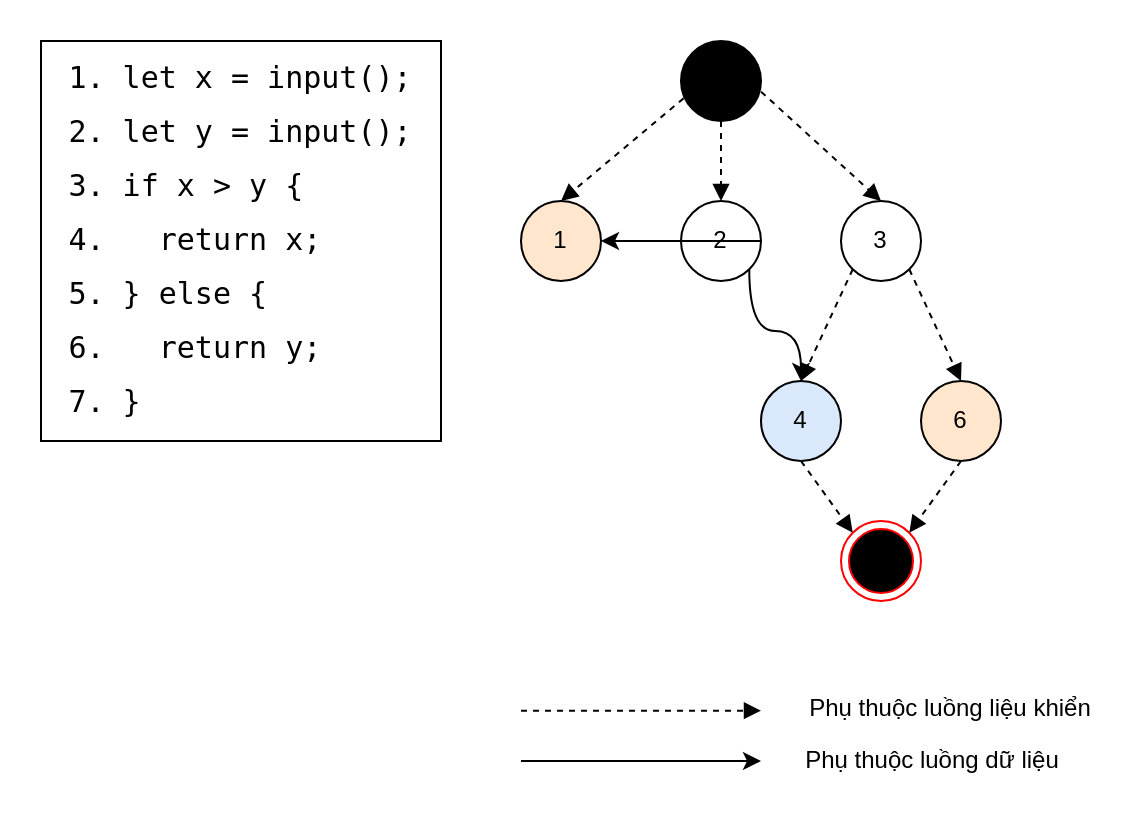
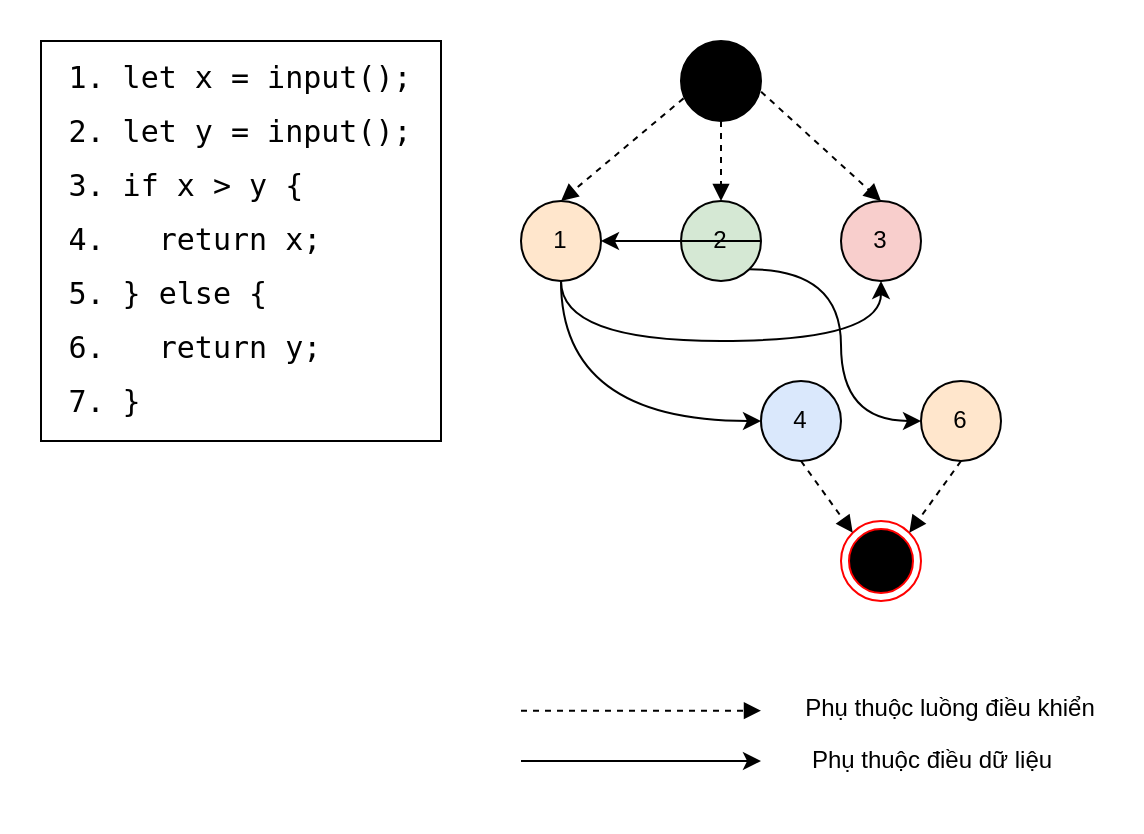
(721, 241) -> (721, 241)
(881, 241) -> (881, 241)
(845, 287) -> none
(932, 318) -> none
(763, 326) -> (848, 386)
none -> (671, 339)
none -> (628, 398)
(951, 709) -> (951, 709)
(933, 761) -> (933, 761)
